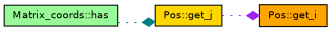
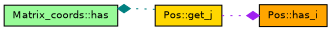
(293, 16) -> (293, 16)
(130, 23) -> (143, 9)
